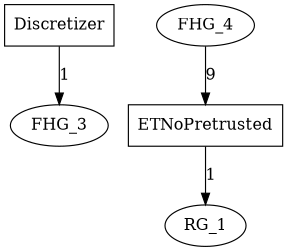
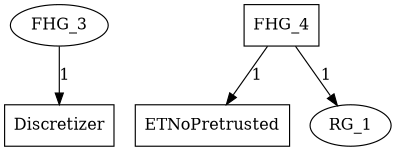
(206, 25) -> (282, 25)
(59, 70) -> (59, 70)
(211, 75) -> (257, 75)
(206, 170) -> (313, 71)
